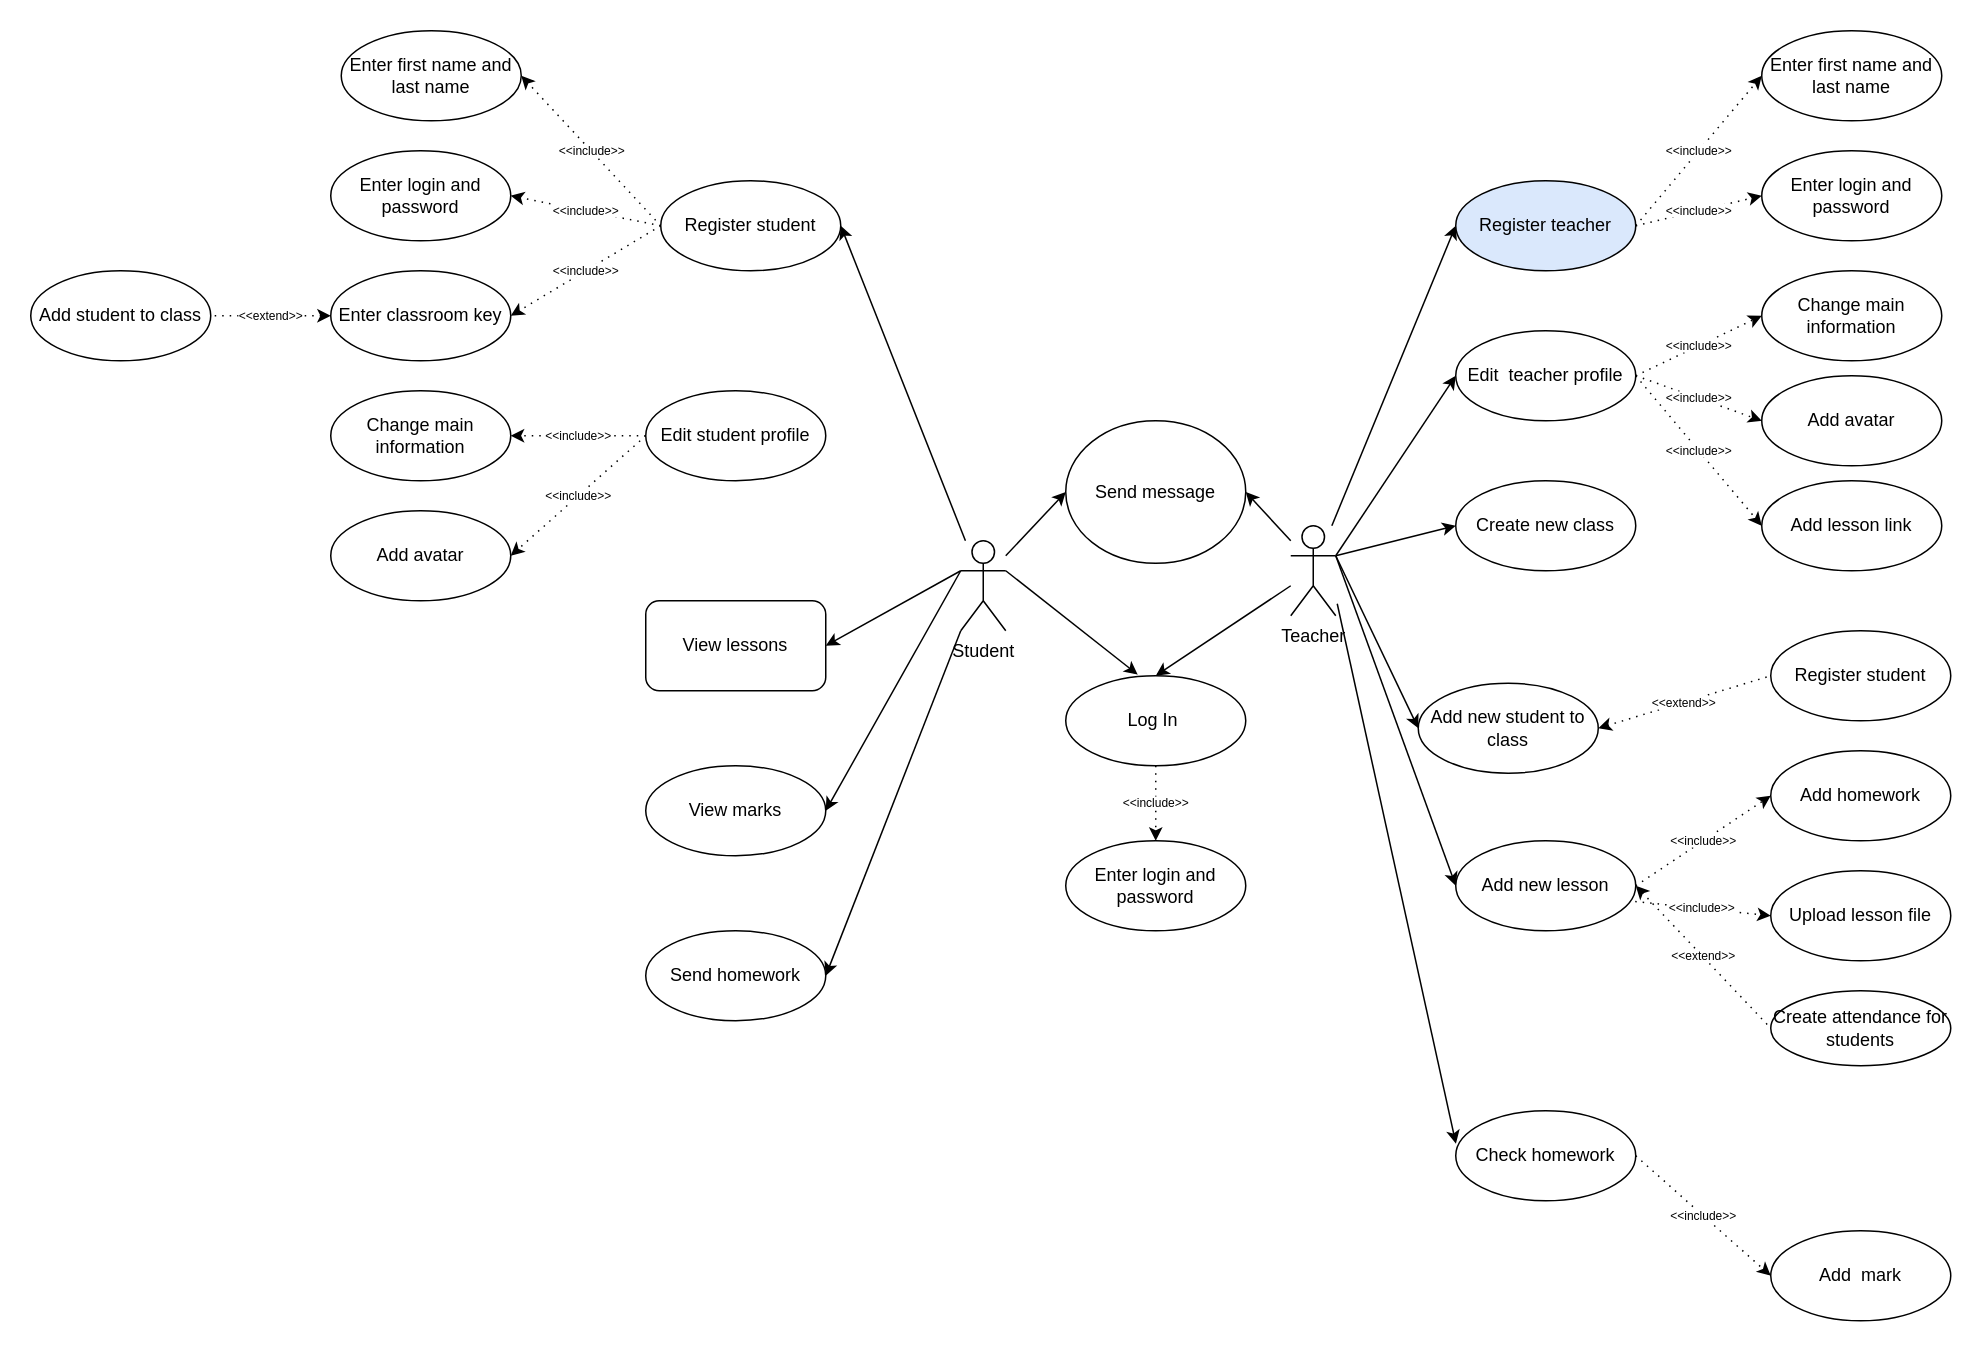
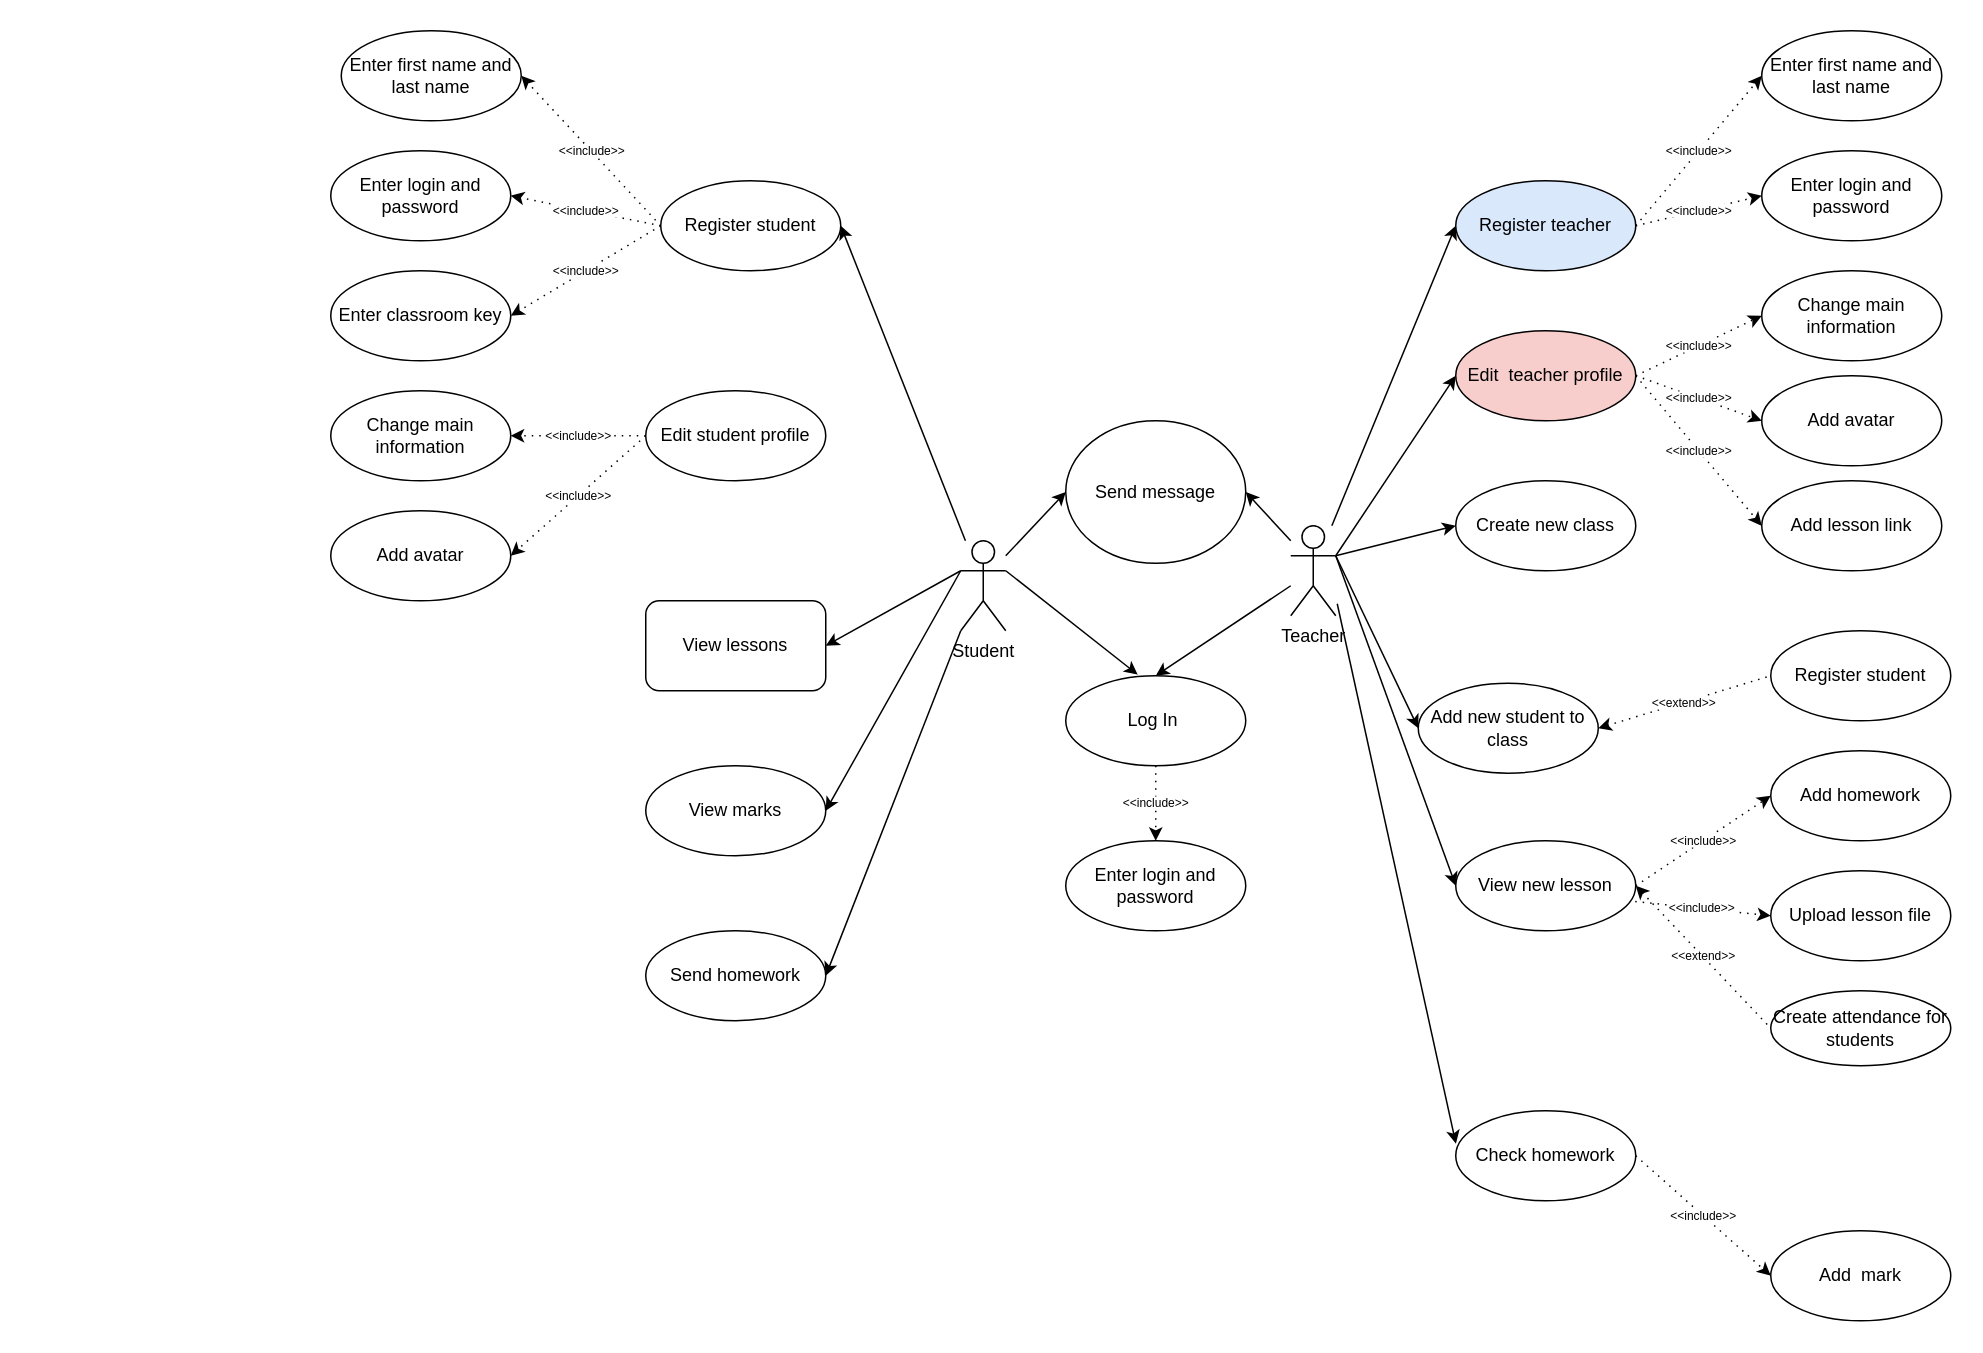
(121, 316) -> none
(266, 316) -> none
(1546, 376) -> (1546, 376)
(1546, 886) -> (1546, 886)
